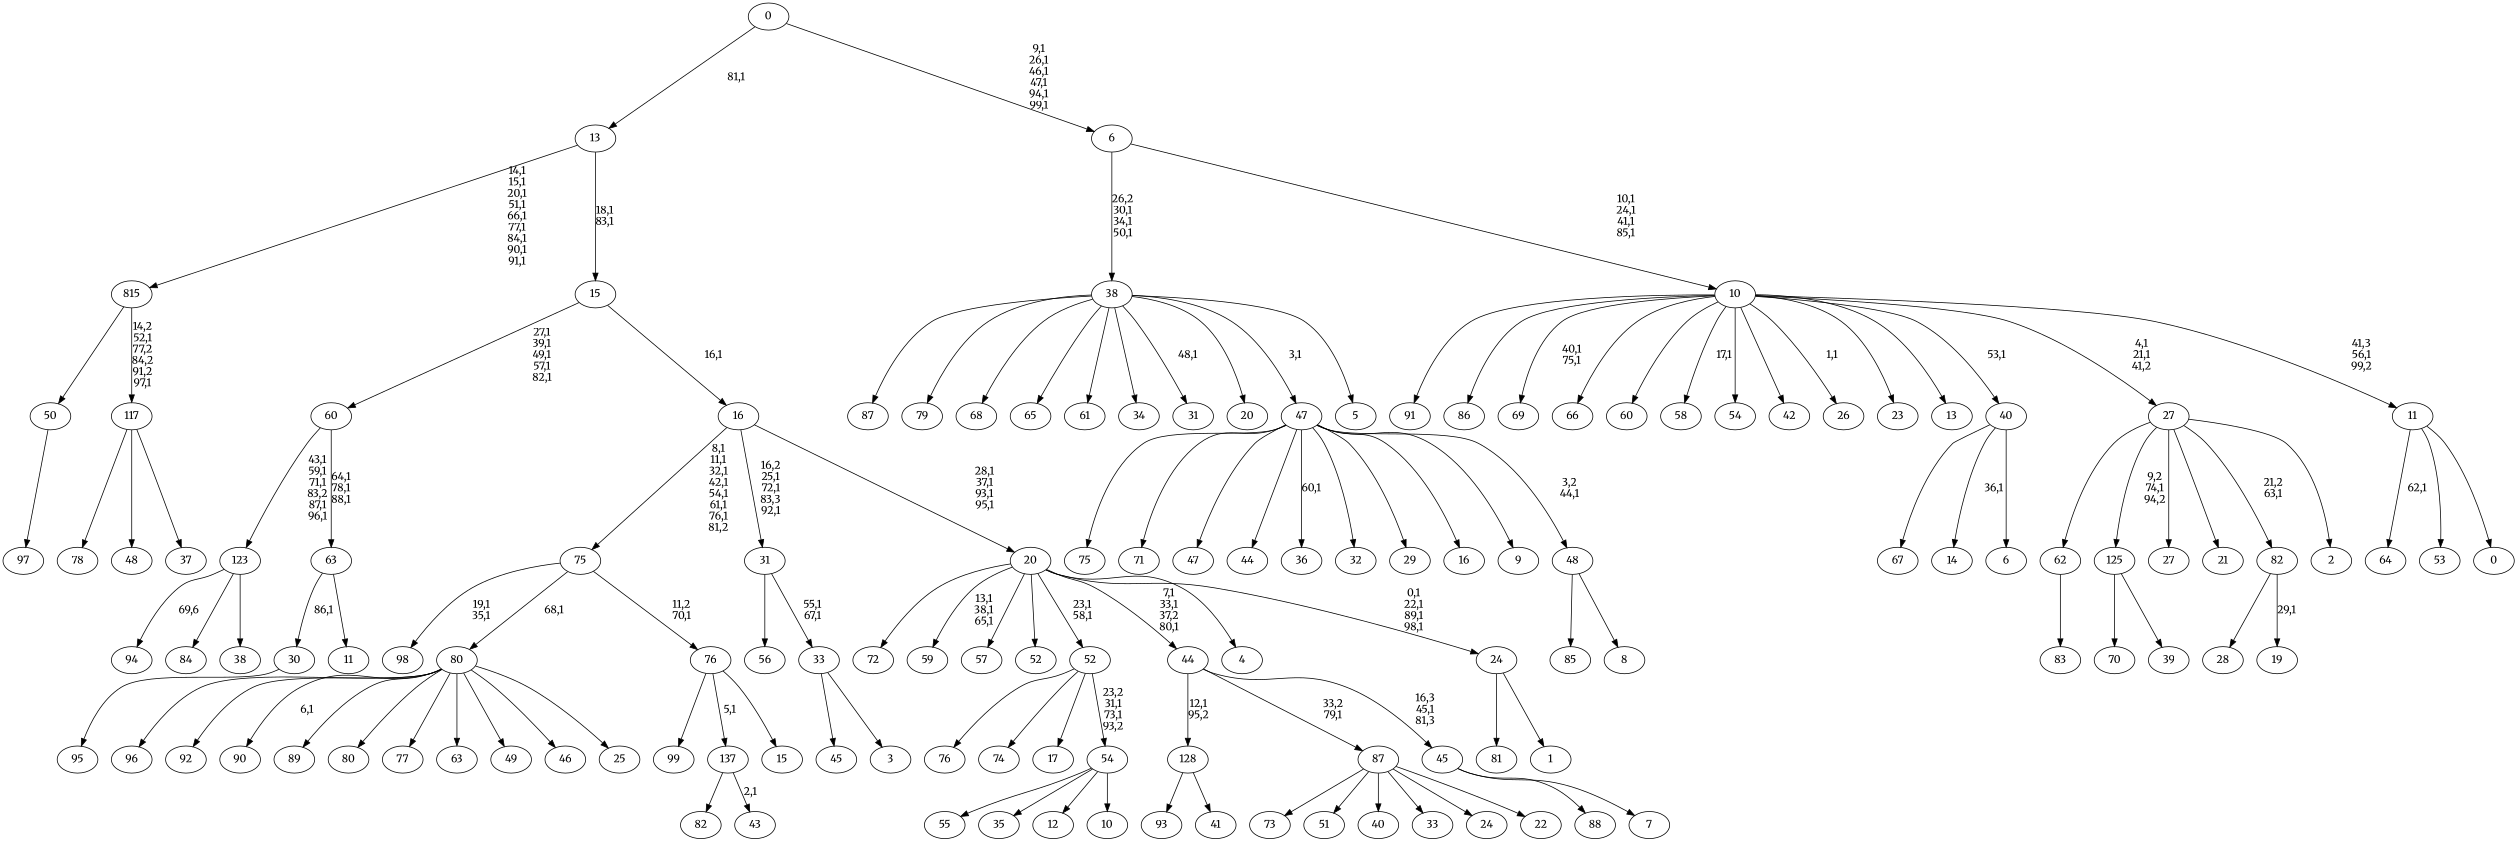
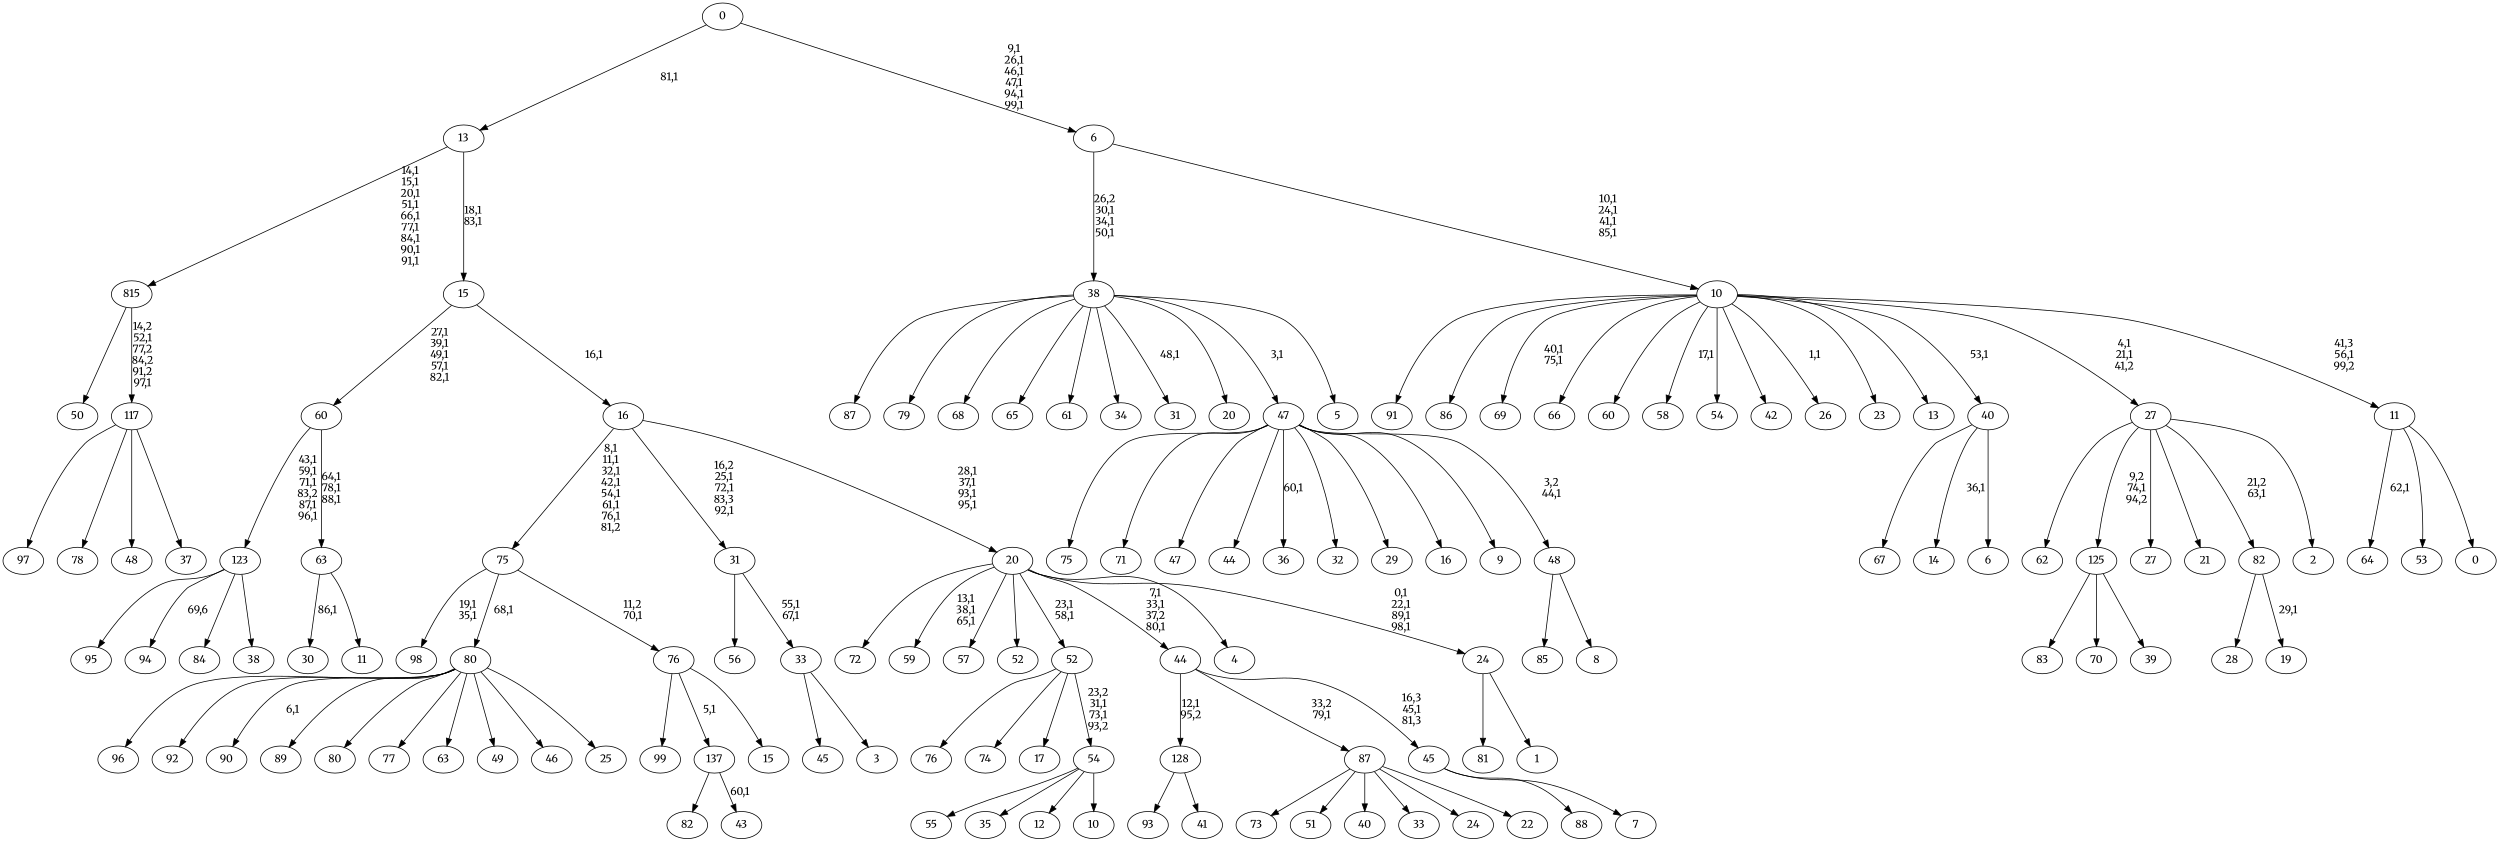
(38, 485) -> (62, 474)
(2060, 607) -> (2071, 607)
(168, 678) -> (154, 588)
(751, 792) -> (740, 792)
